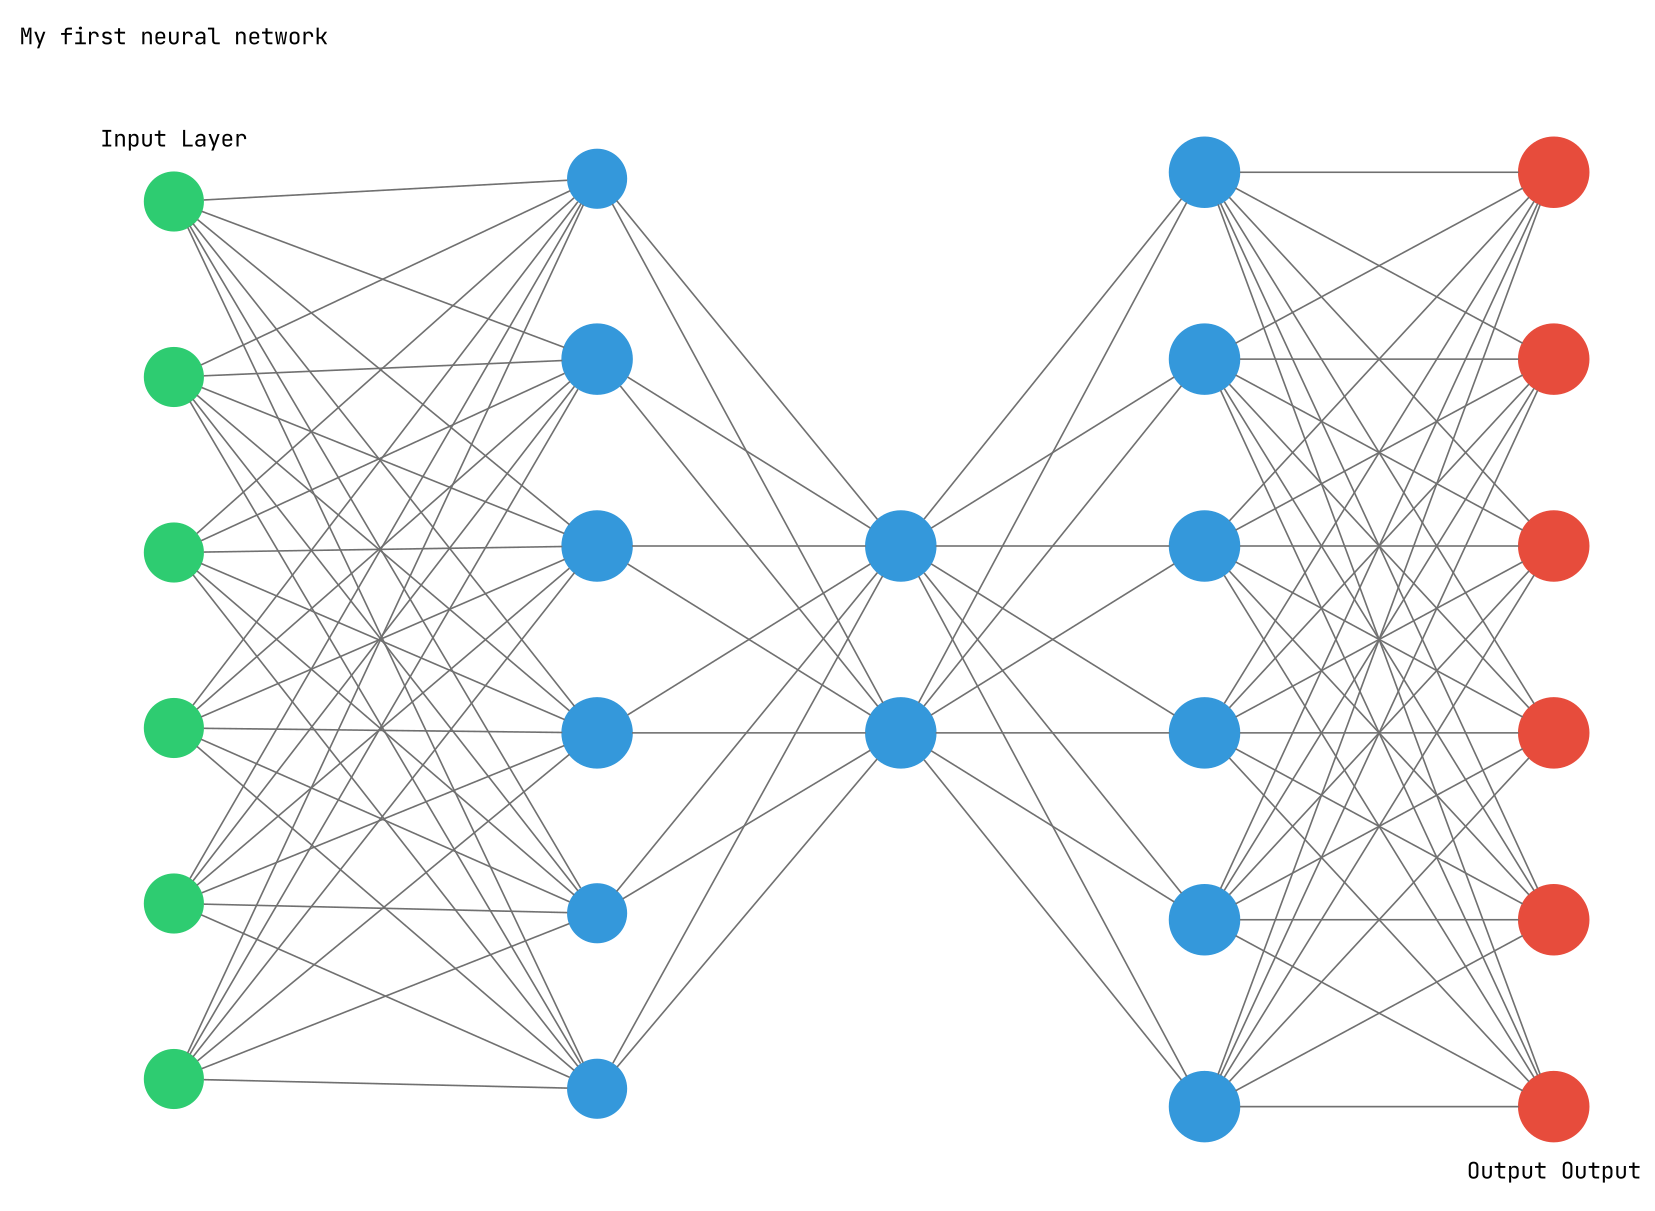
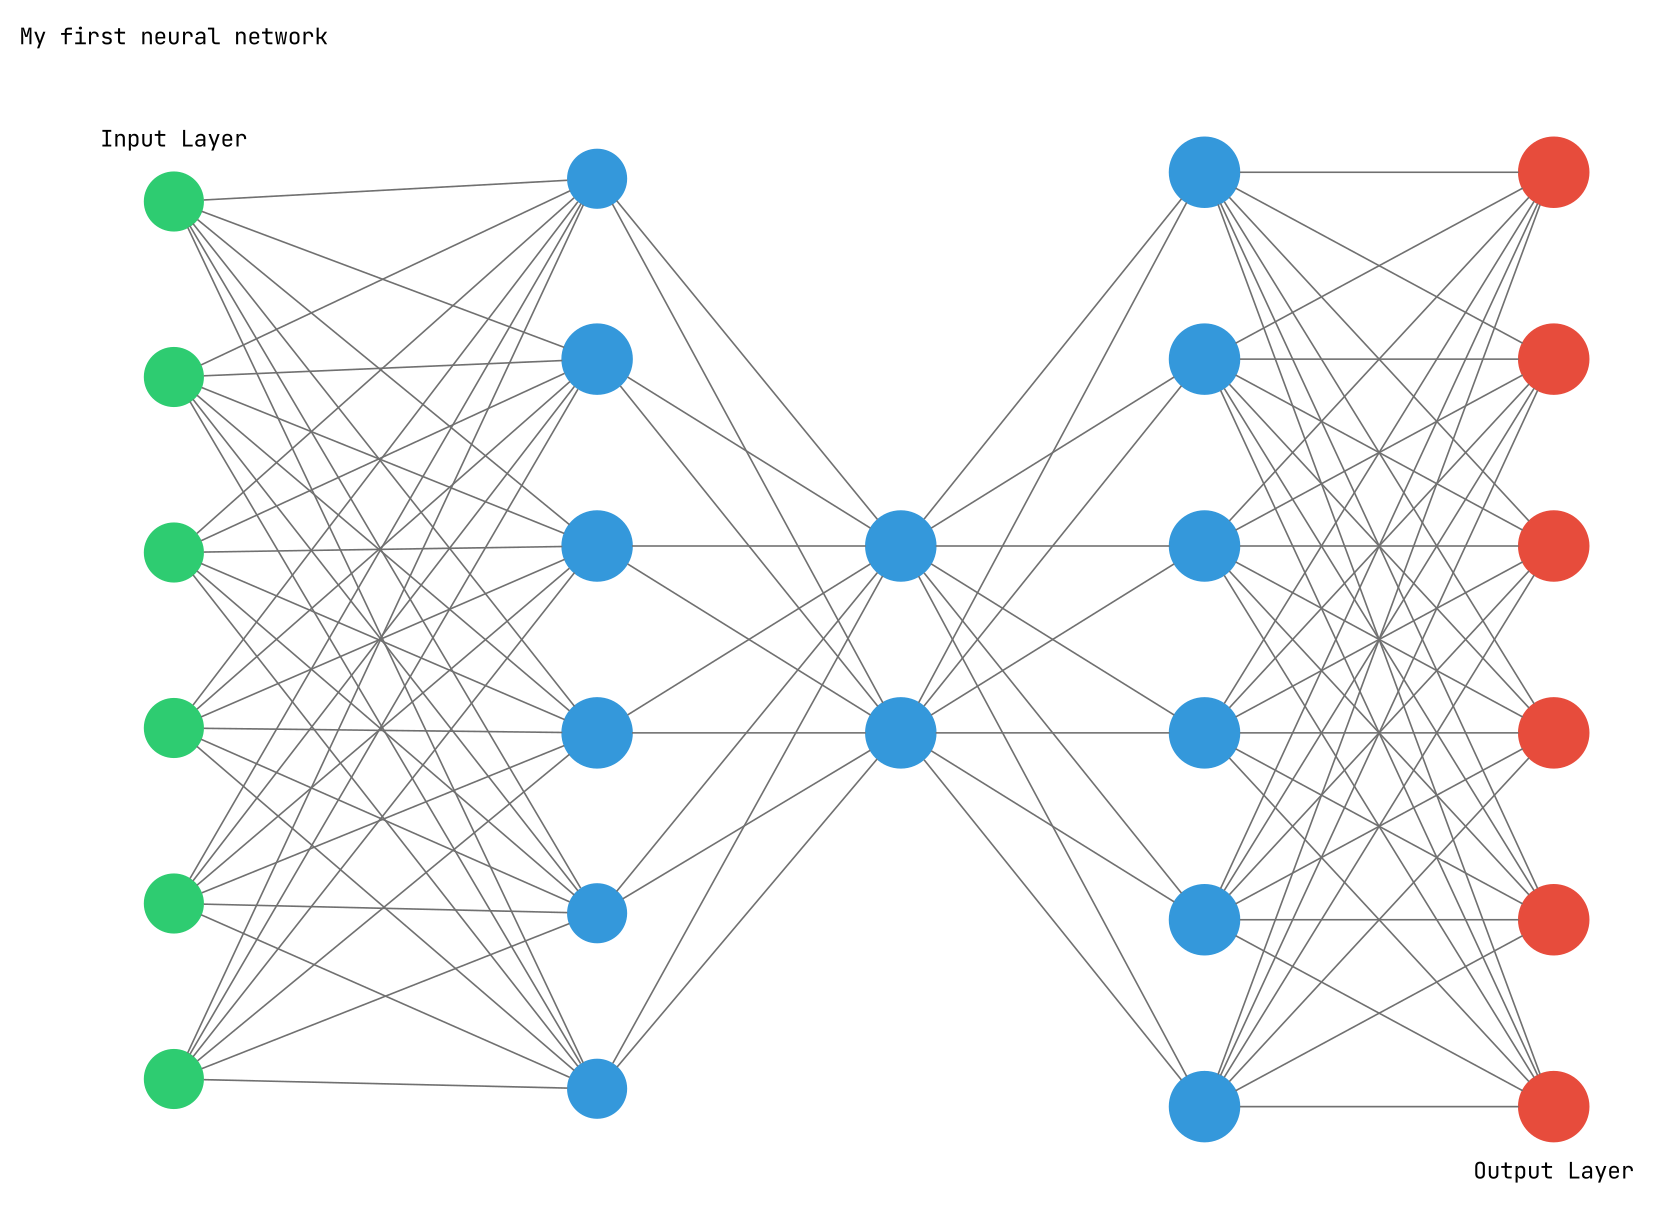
(1555, 1172) -> (1555, 1172)
